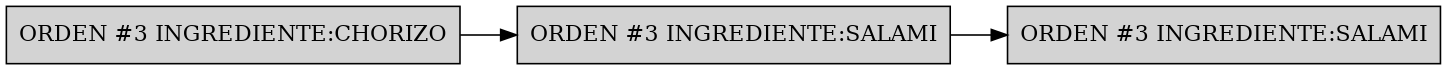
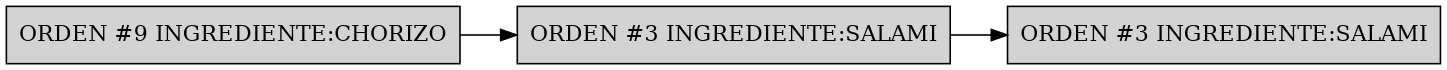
(233, 35) -> (233, 35)
